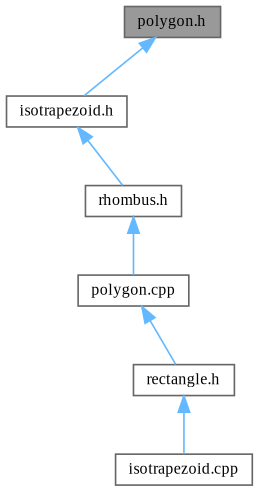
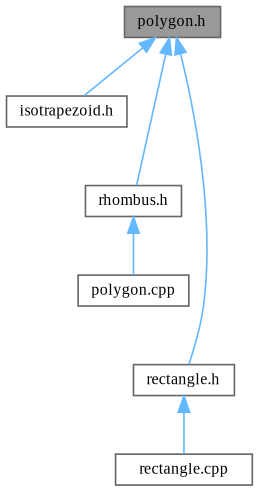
(105, 163) -> (151, 120)
(163, 342) -> (205, 209)
(184, 470) -> (184, 470)
